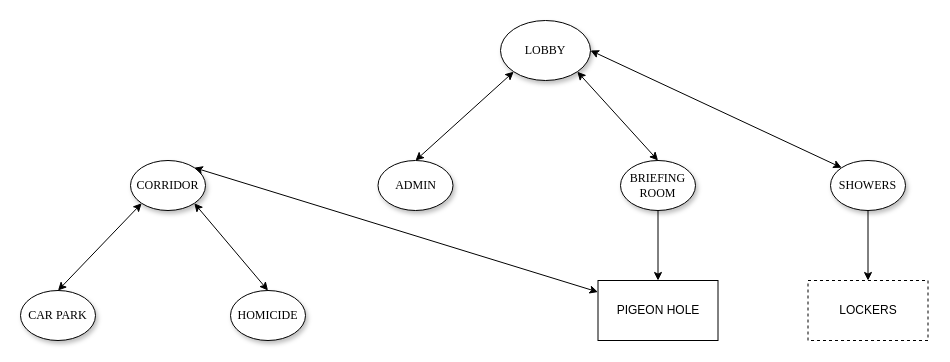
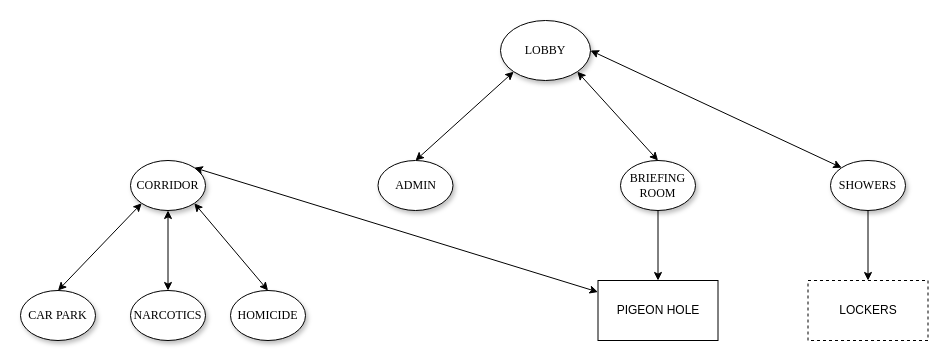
none -> (168, 251)
none -> (168, 316)
